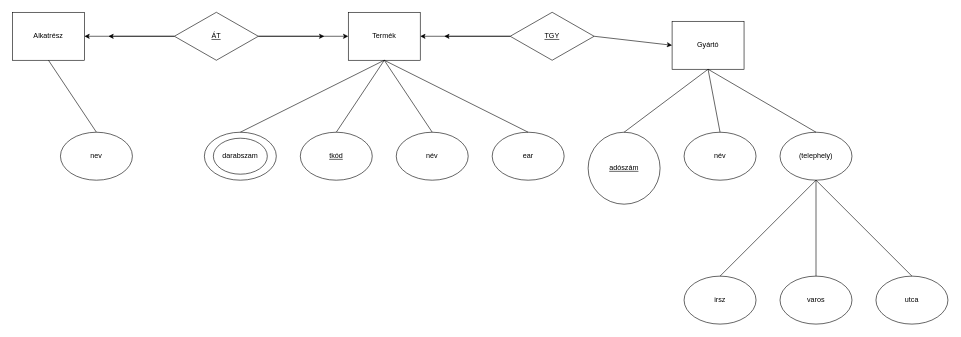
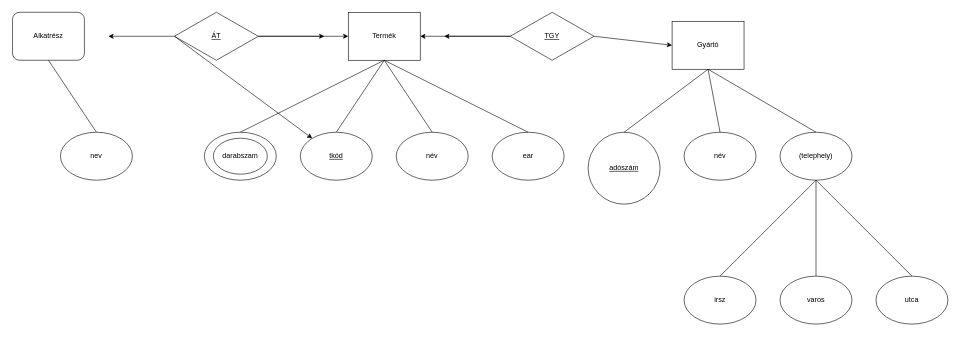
(48, 36) -> (48, 36)
(89, 36) -> (244, 88)
